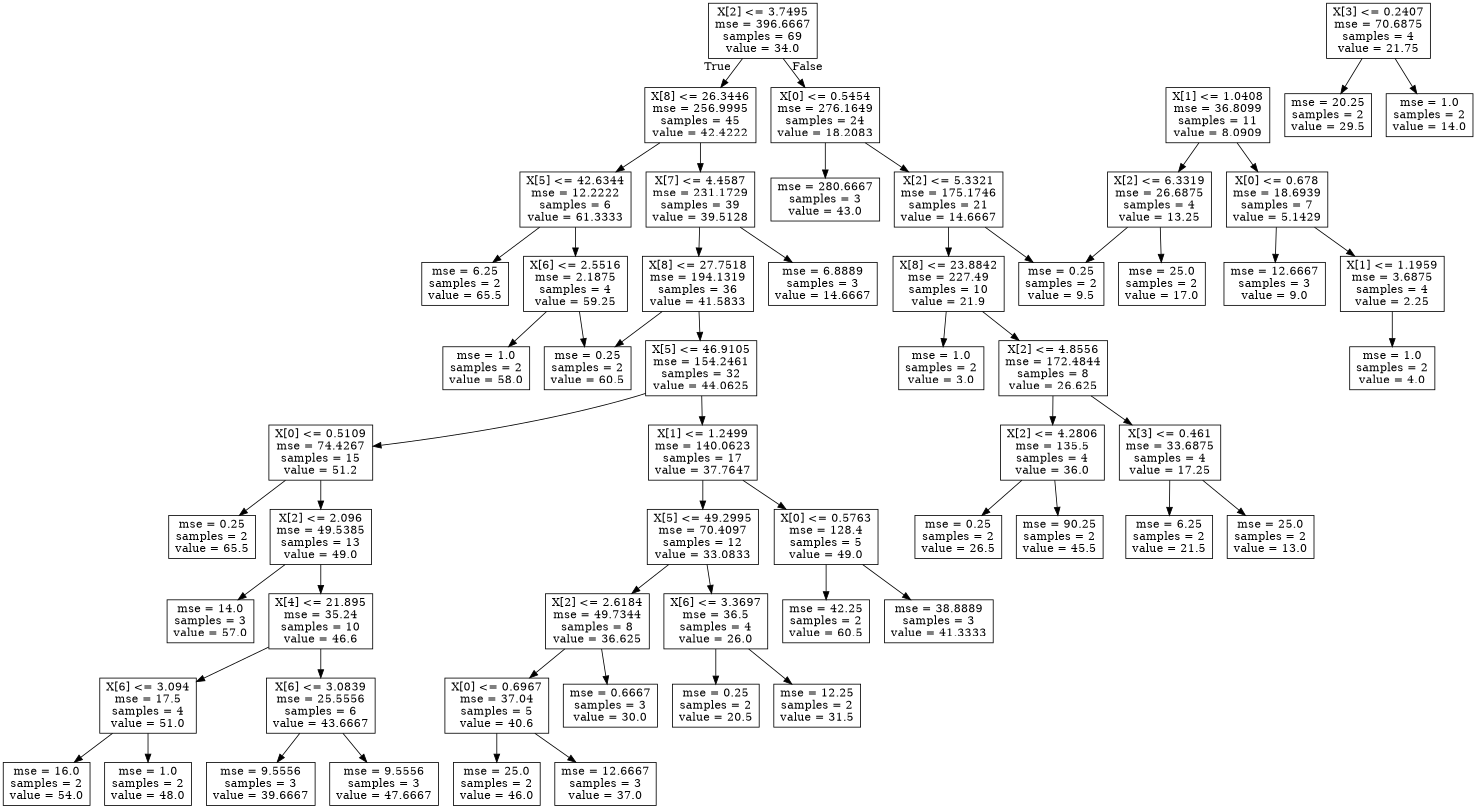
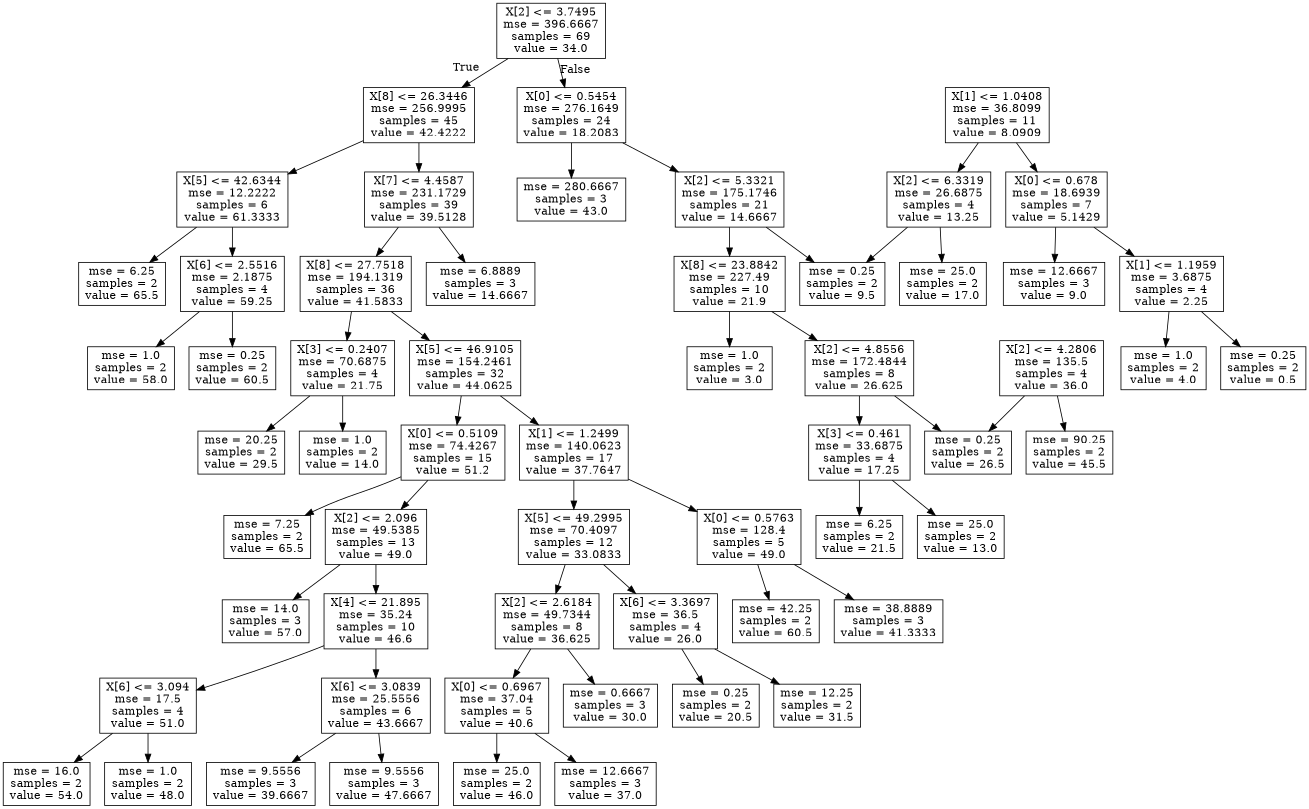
(642, 327) -> (350, 322)
none -> (1263, 368)
(1053, 406) -> (914, 411)
(212, 537) -> (267, 537)
